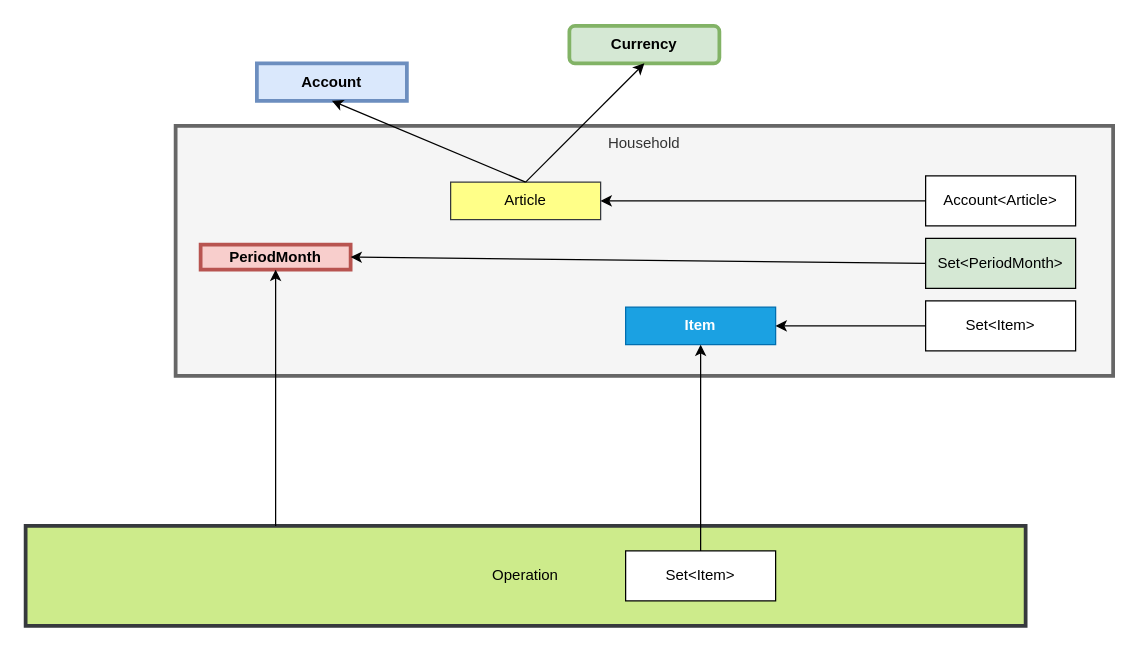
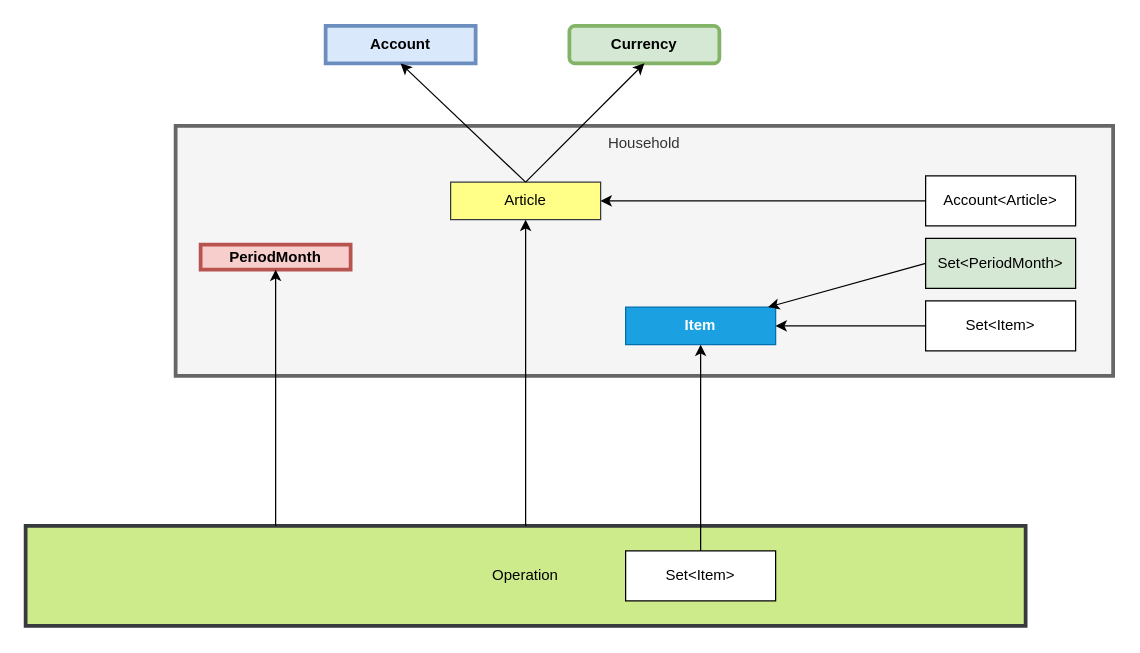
(332, 82) -> (401, 44)
(642, 260) -> (850, 284)
none -> (526, 376)
